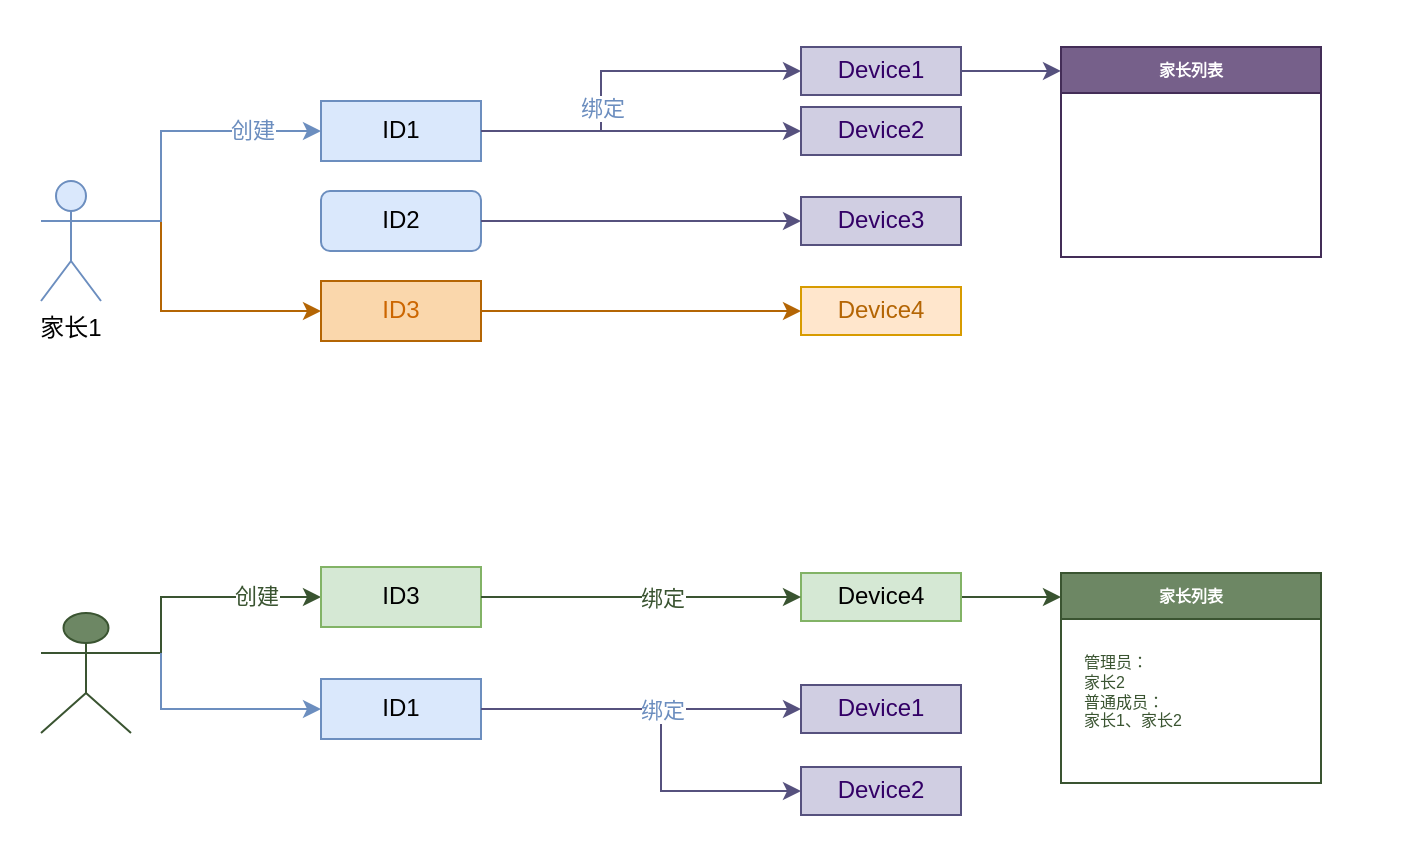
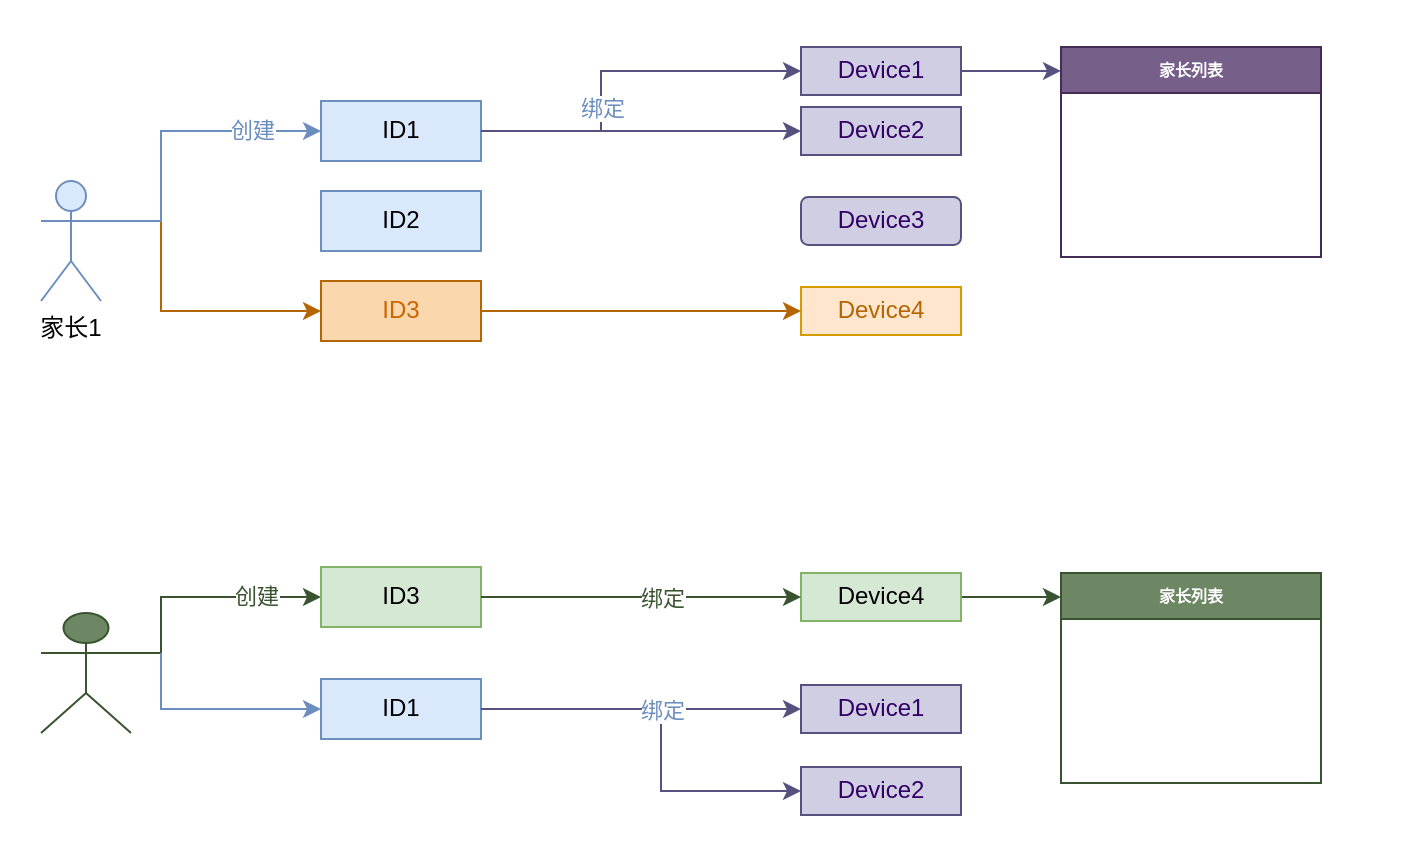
(401, 221) -> (401, 221)
(634, 221) -> none
(881, 221) -> (881, 221)
(1171, 693) -> none
